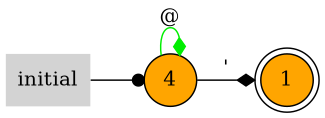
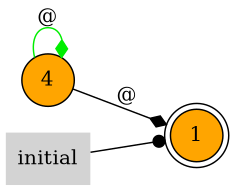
(226, 69) -> (127, 95)
(111, 80) -> (122, 147)
